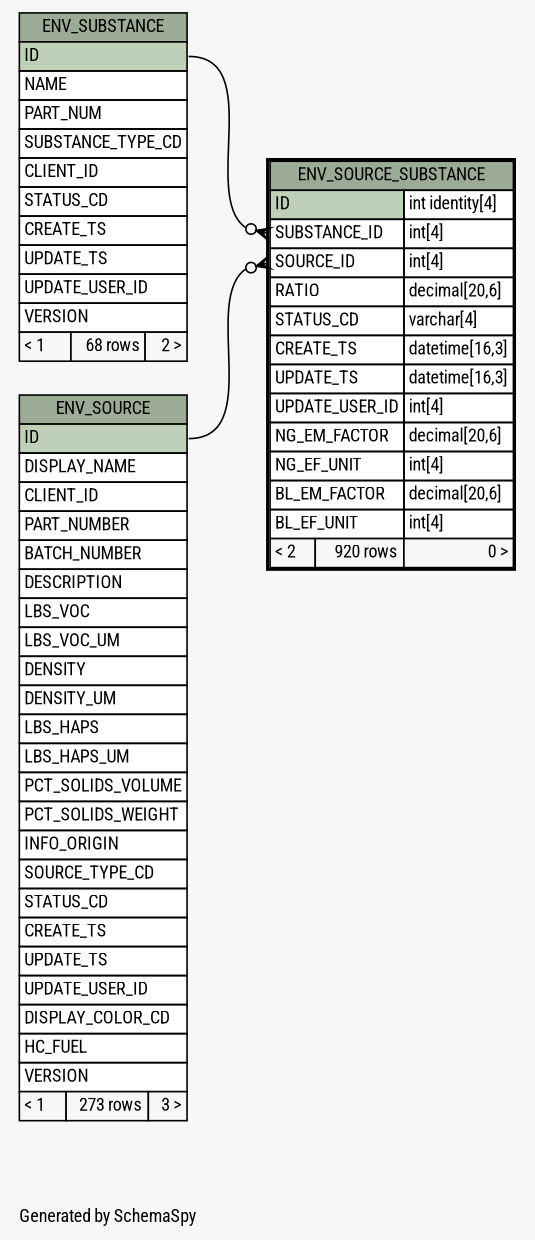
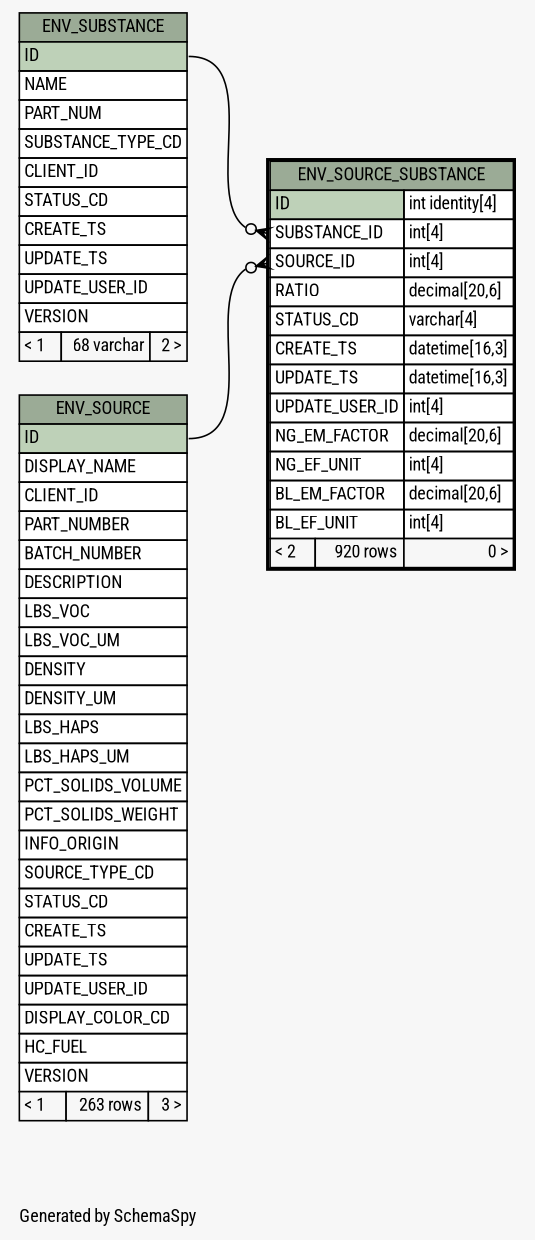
(113, 346) -> (109, 346)
(111, 1105) -> (111, 1105)
